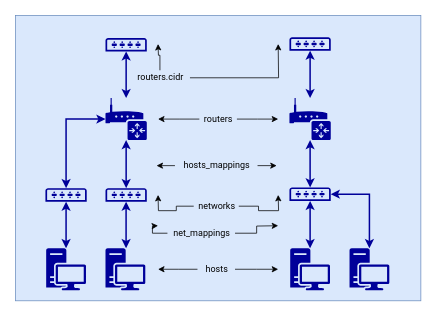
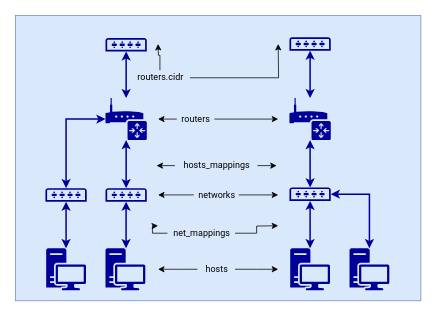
(218, 119) -> (195, 119)
(216, 206) -> (216, 195)
